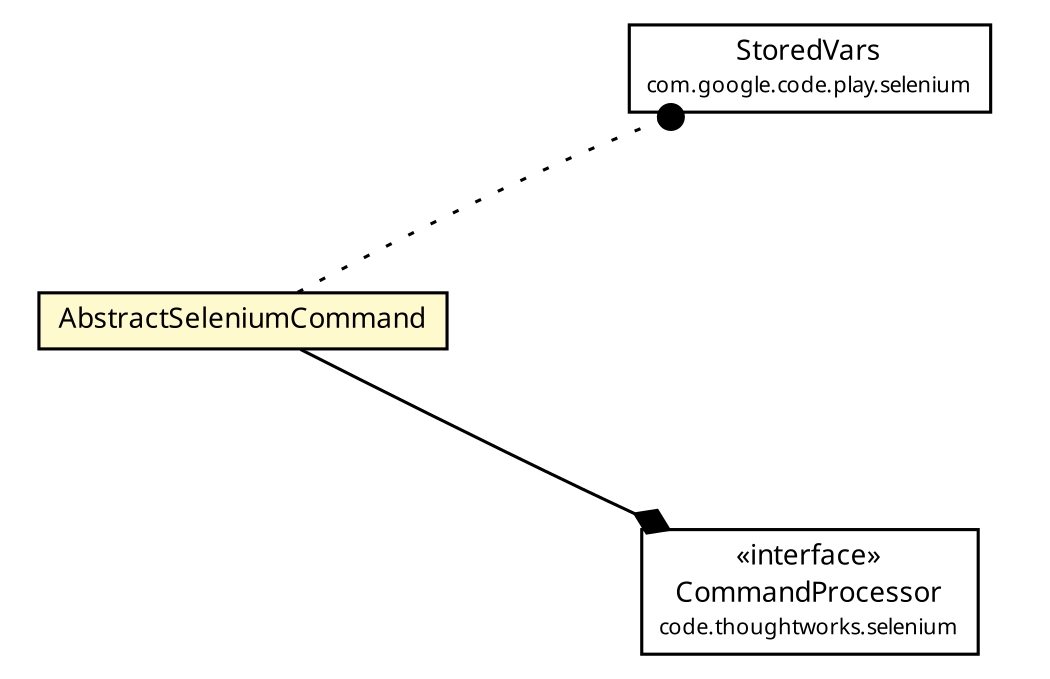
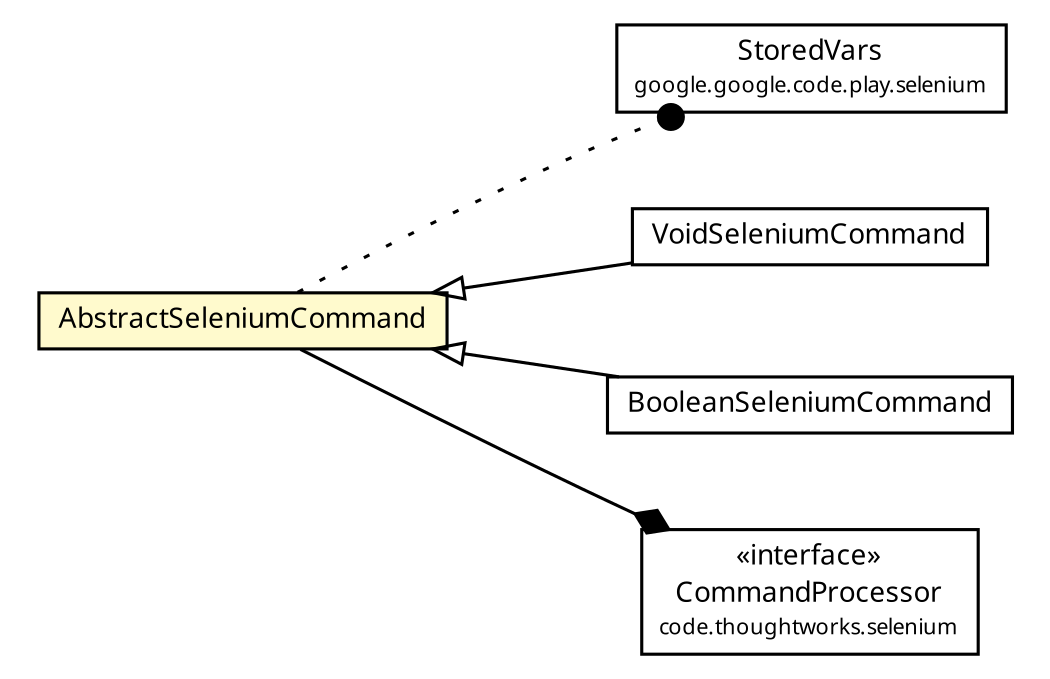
(810, 86) -> (812, 86)
none -> (810, 237)
none -> (810, 405)
